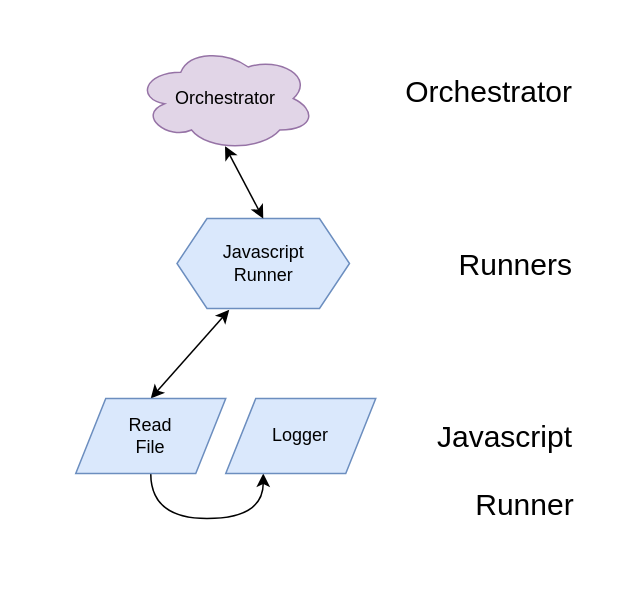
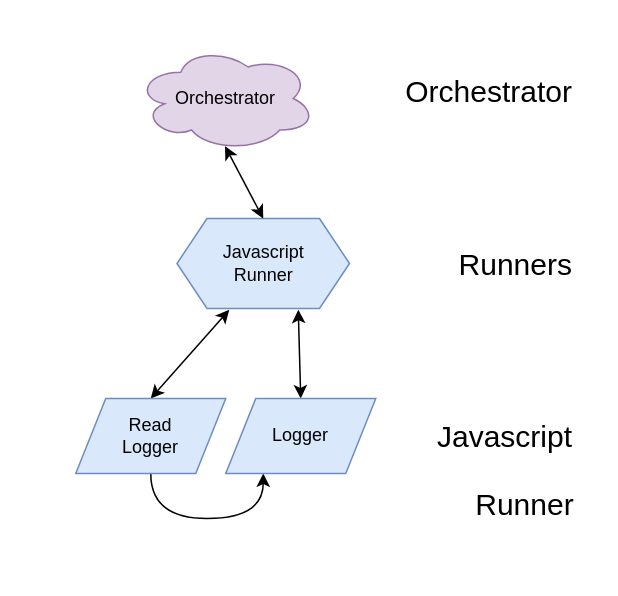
none -> (299, 353)
(151, 436) -> (151, 436)
